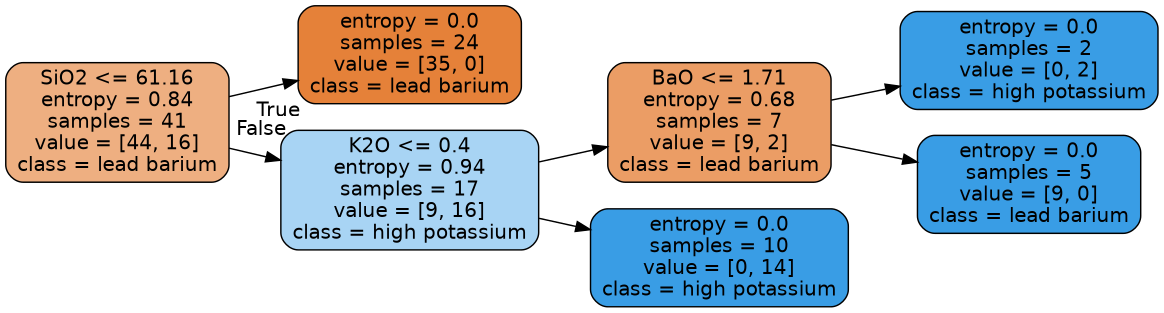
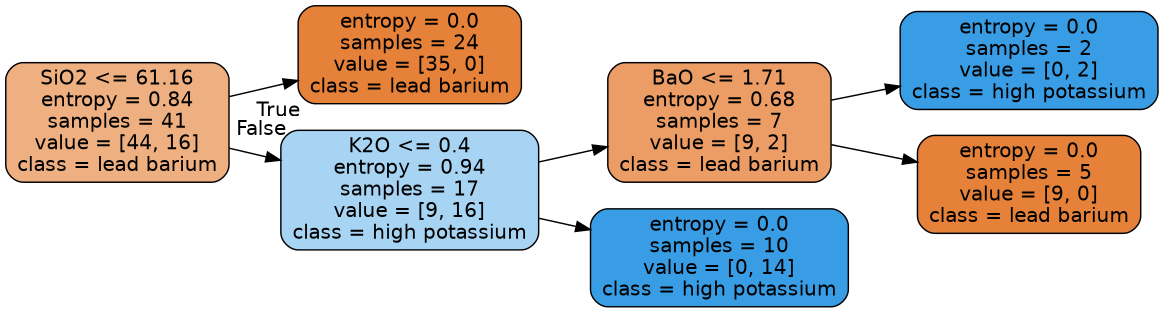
(1029, 184) -> (1029, 184)
